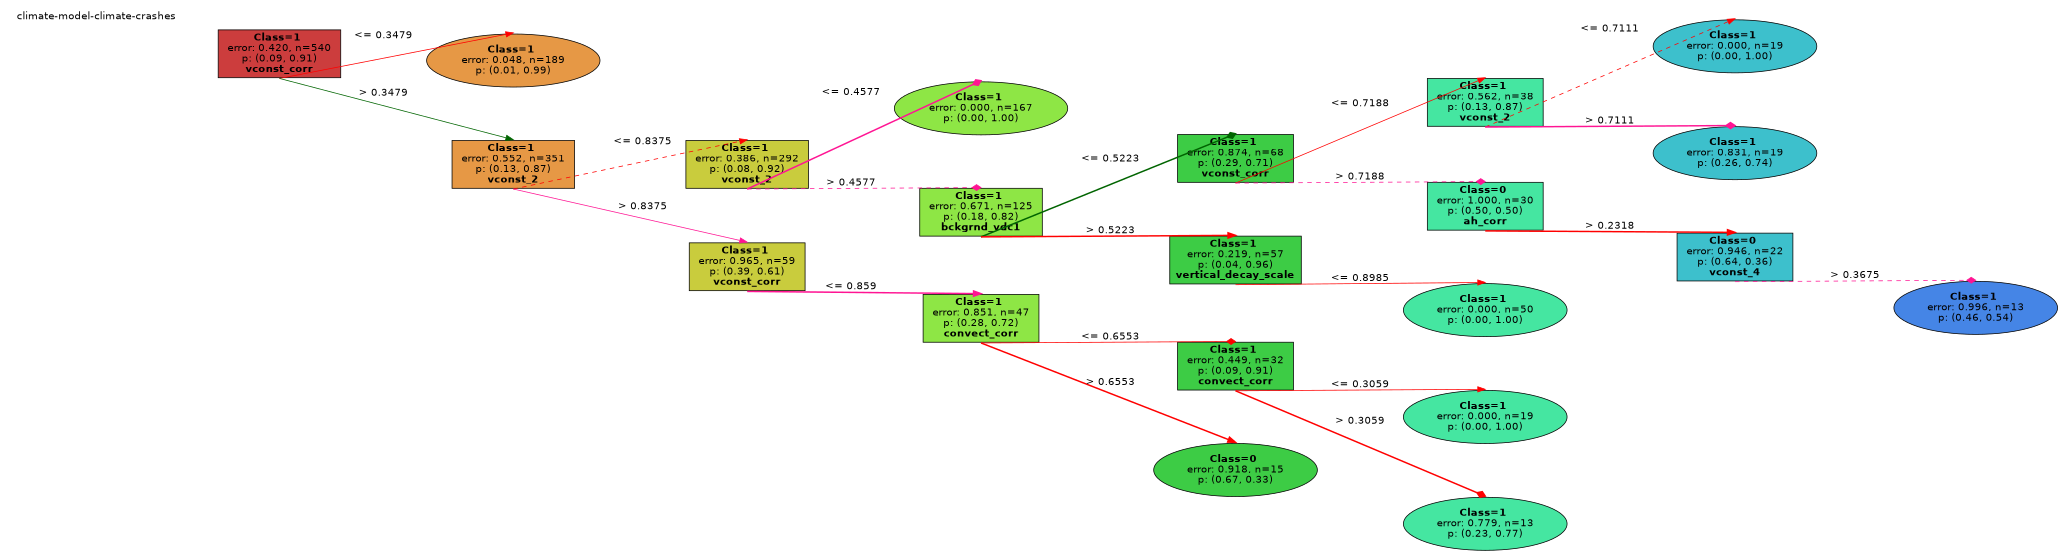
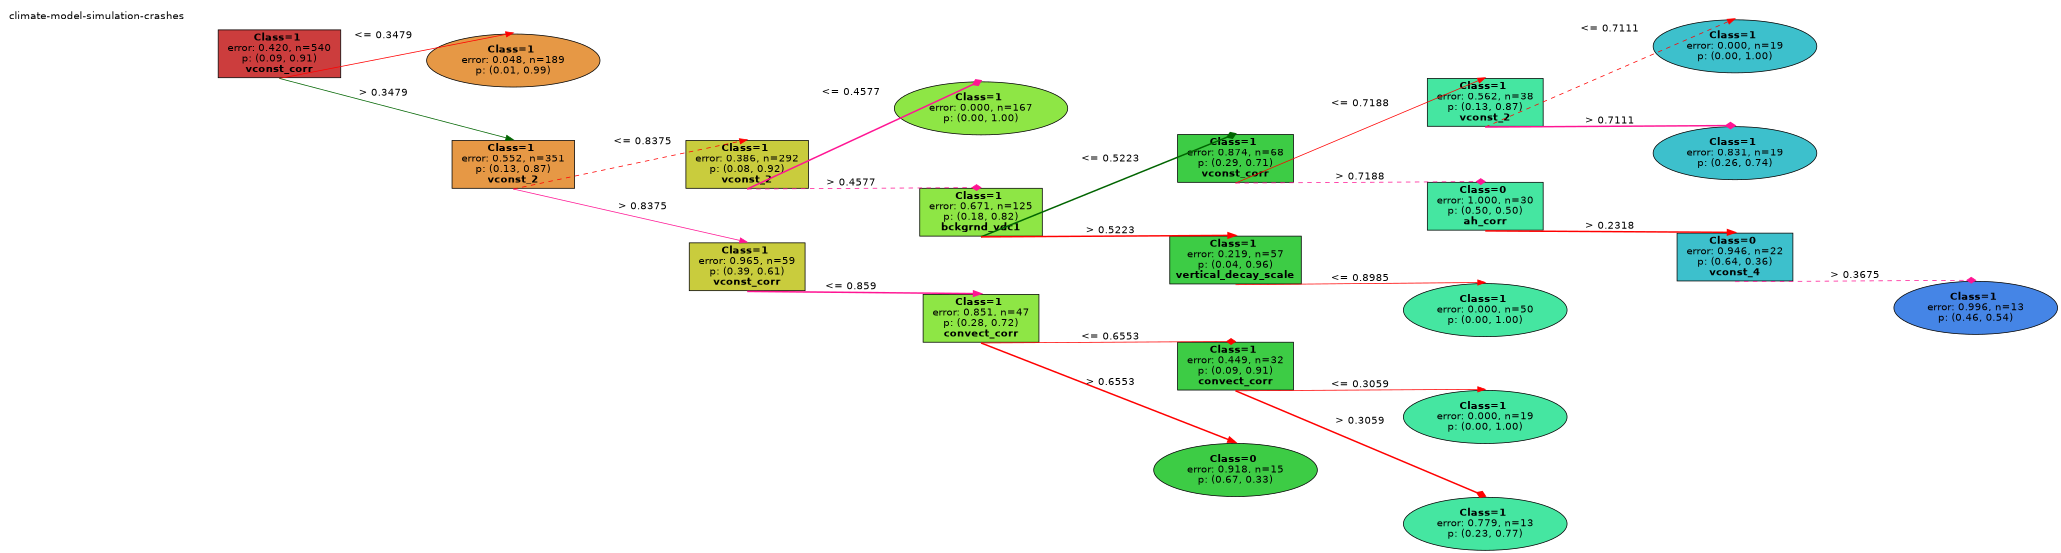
(97, 16) -> (97, 16)
